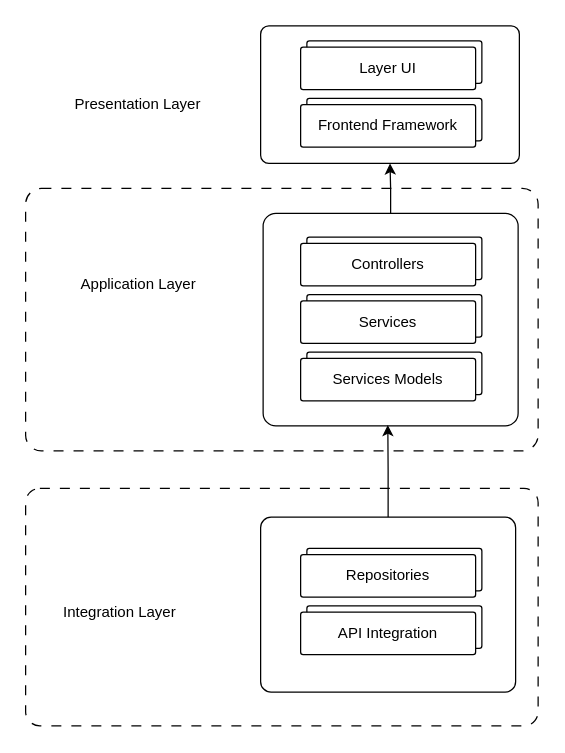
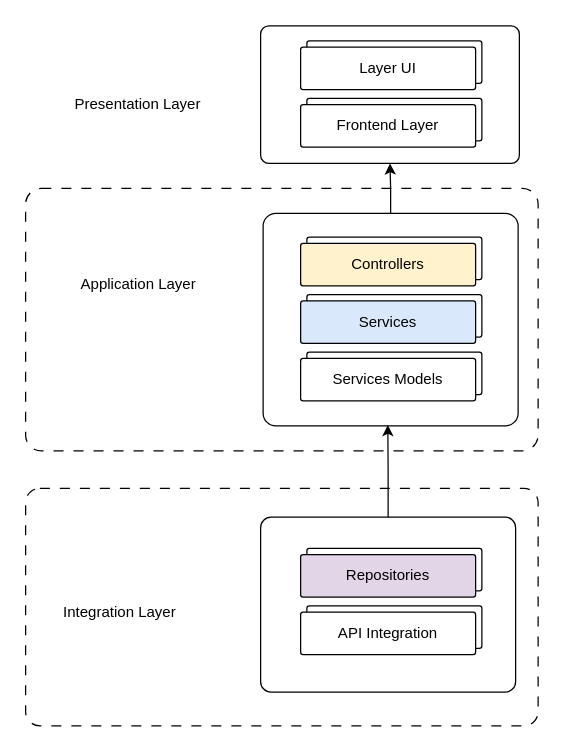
(388, 126) -> (388, 126)
(388, 264) -> (388, 264)
(388, 322) -> (388, 322)
(388, 576) -> (388, 576)
